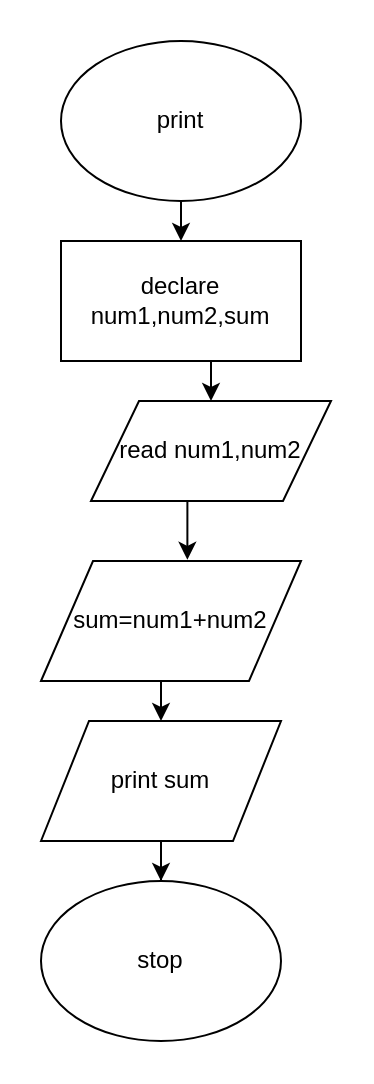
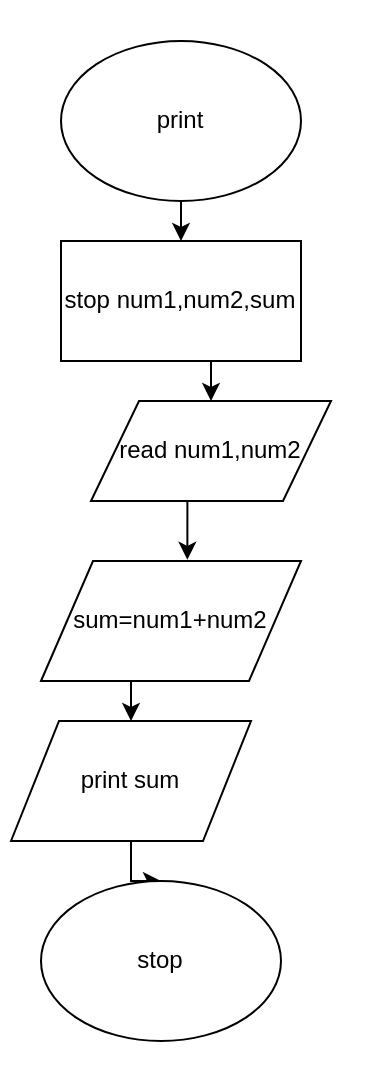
(181, 301) -> (181, 301)
(161, 781) -> (131, 781)
